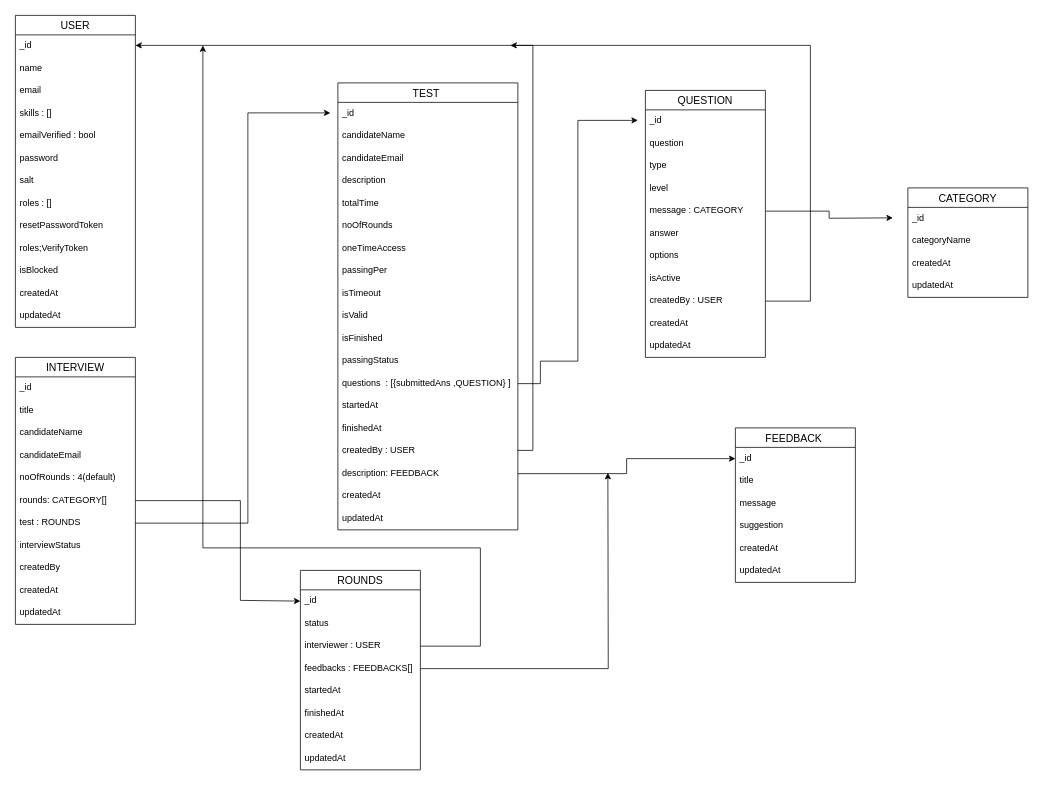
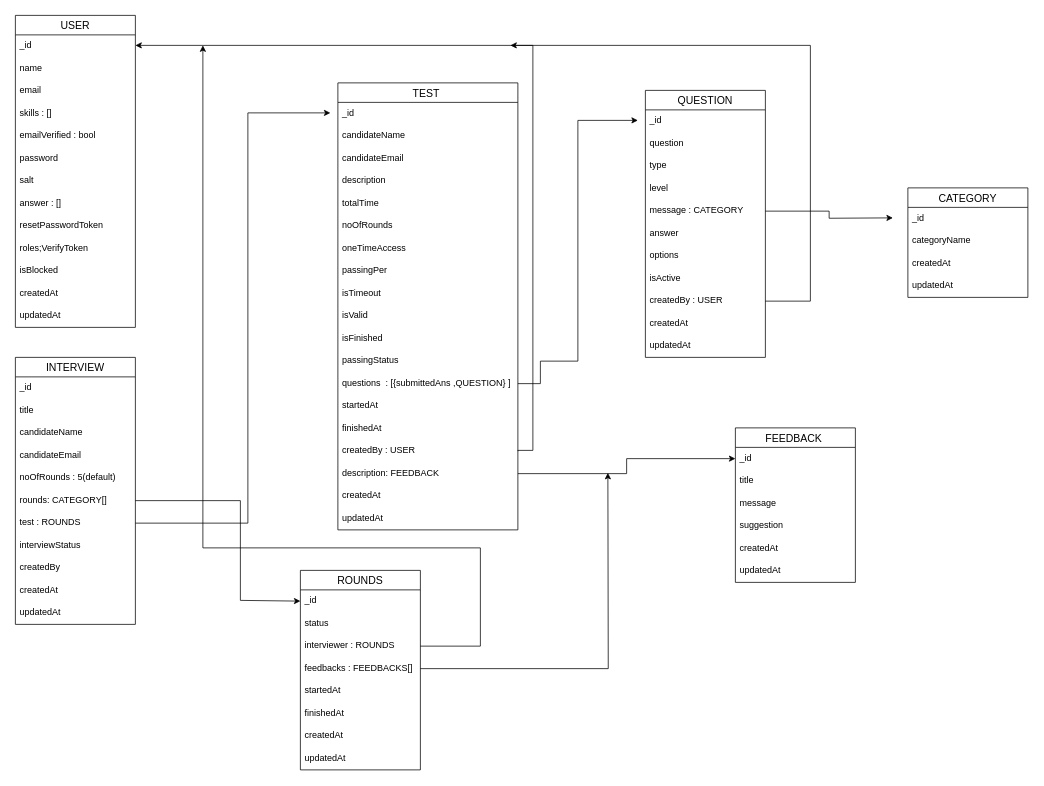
(40, 203) -> (44, 203)
(73, 477) -> (73, 477)
(344, 645) -> (349, 645)
